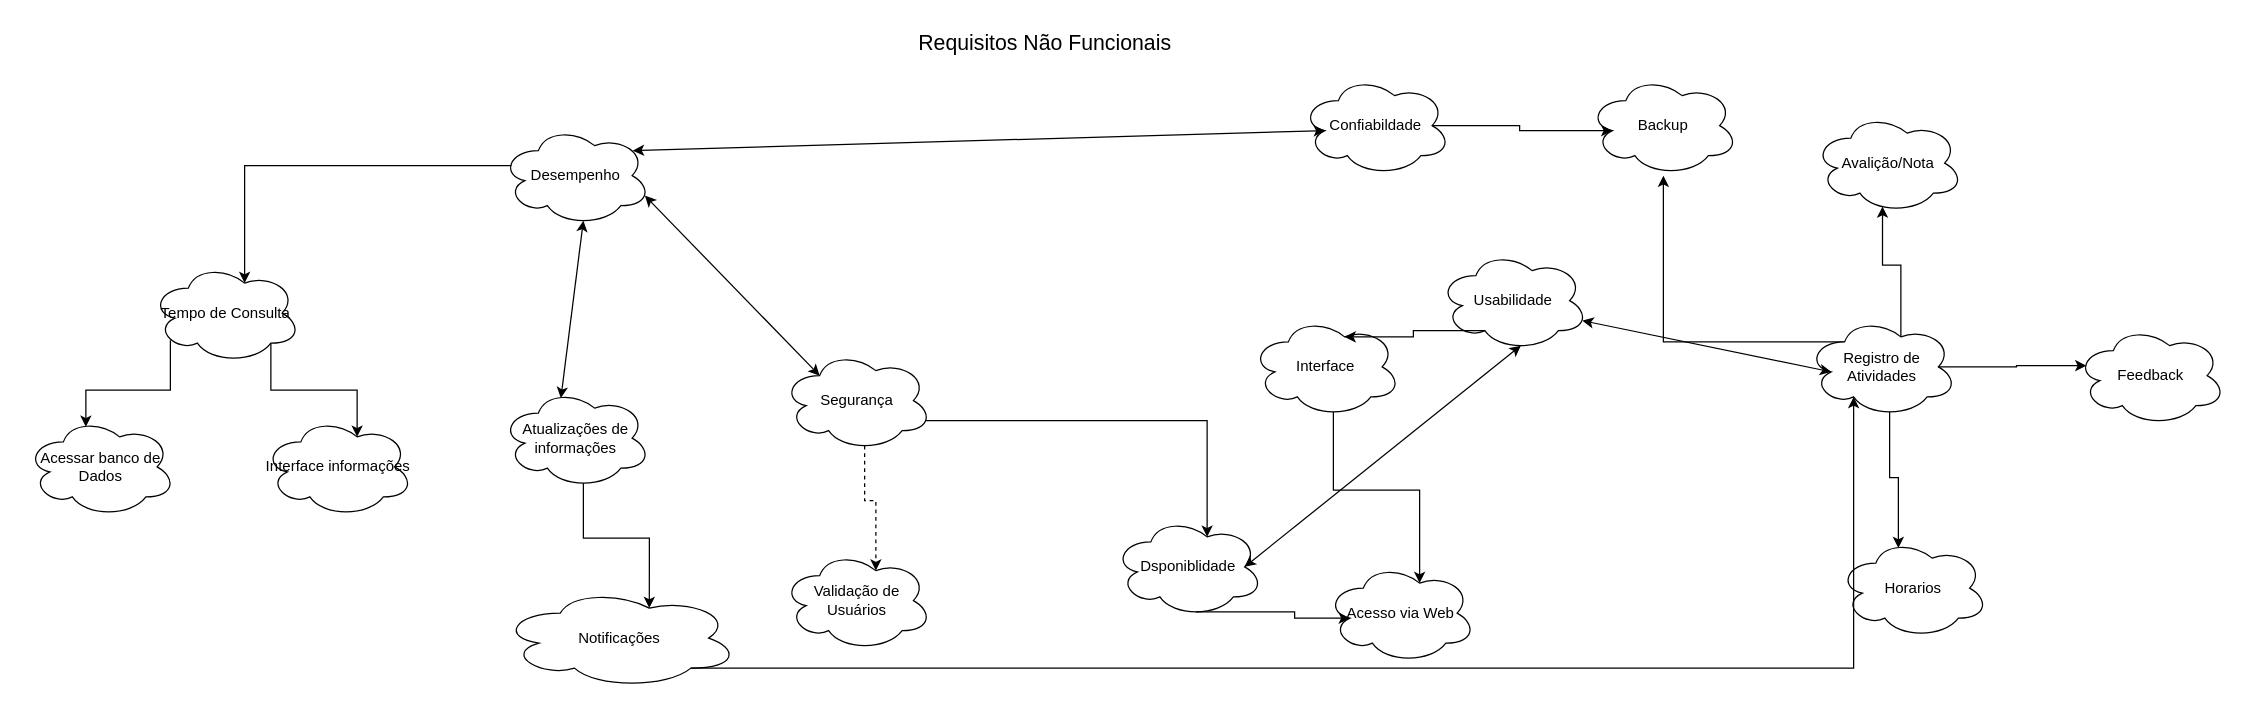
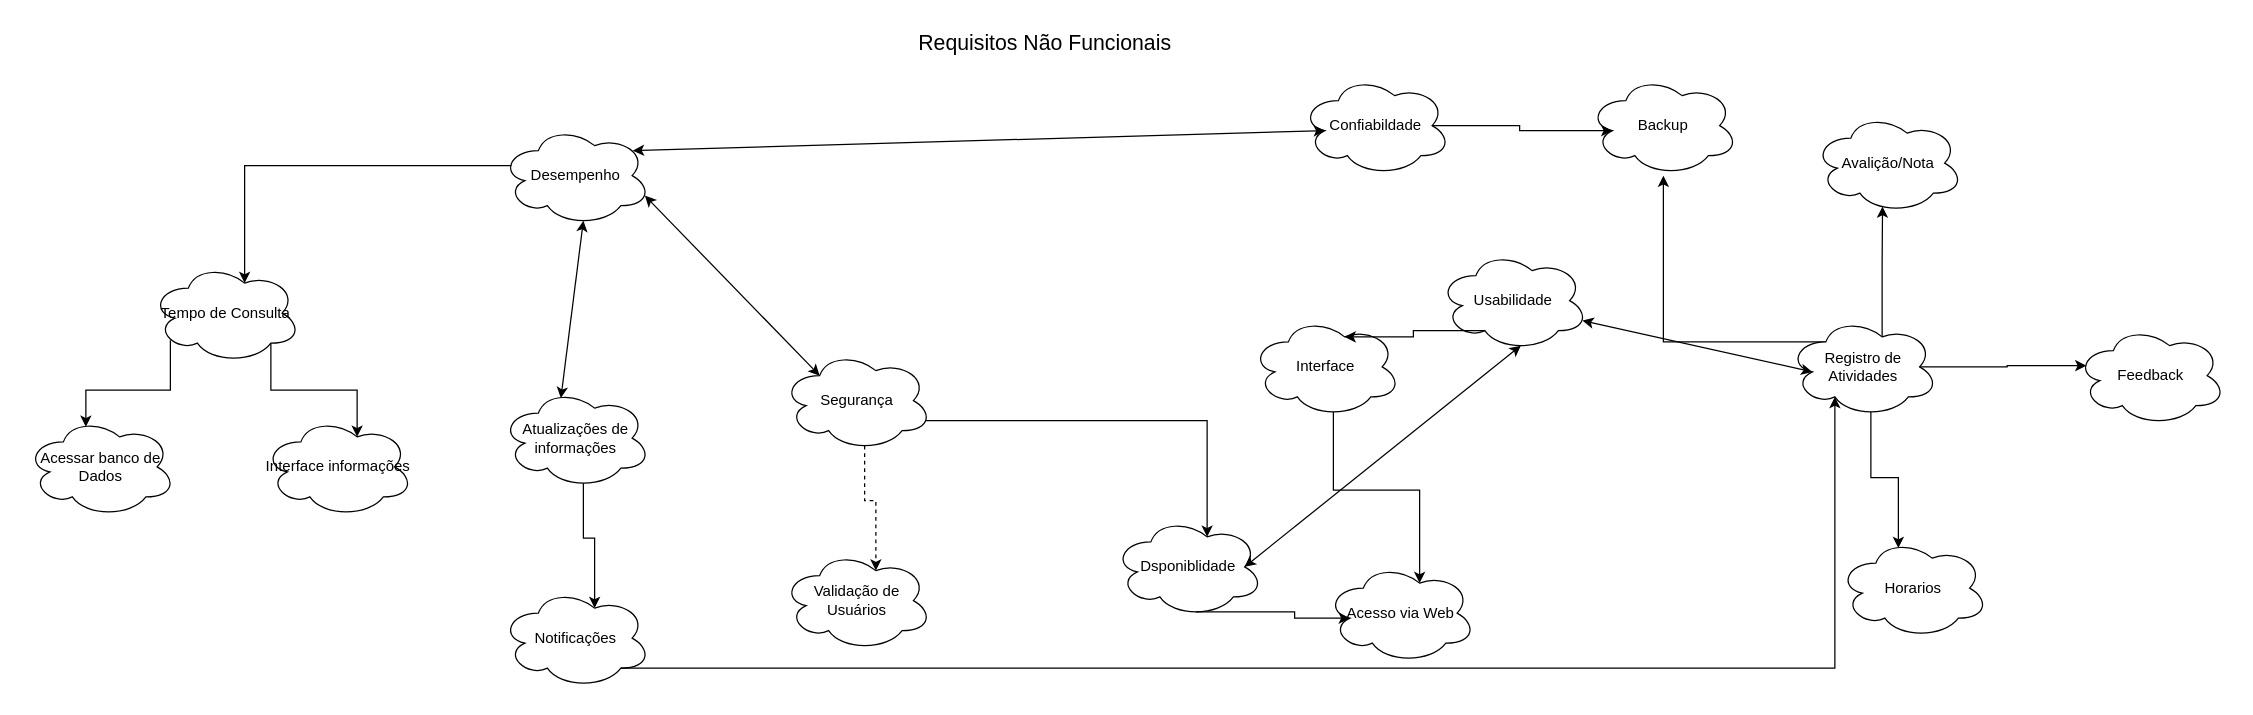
(1882, 367) -> (1863, 367)
(619, 638) -> (576, 638)
